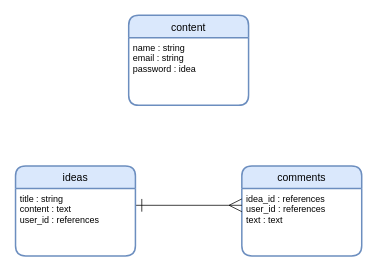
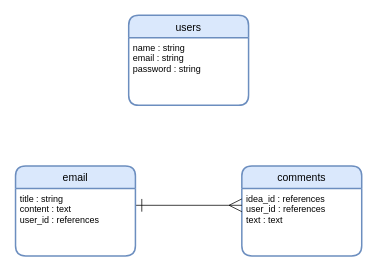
(188, 27) -> (188, 27)
(161, 48) -> (161, 48)
(75, 178) -> (75, 178)
